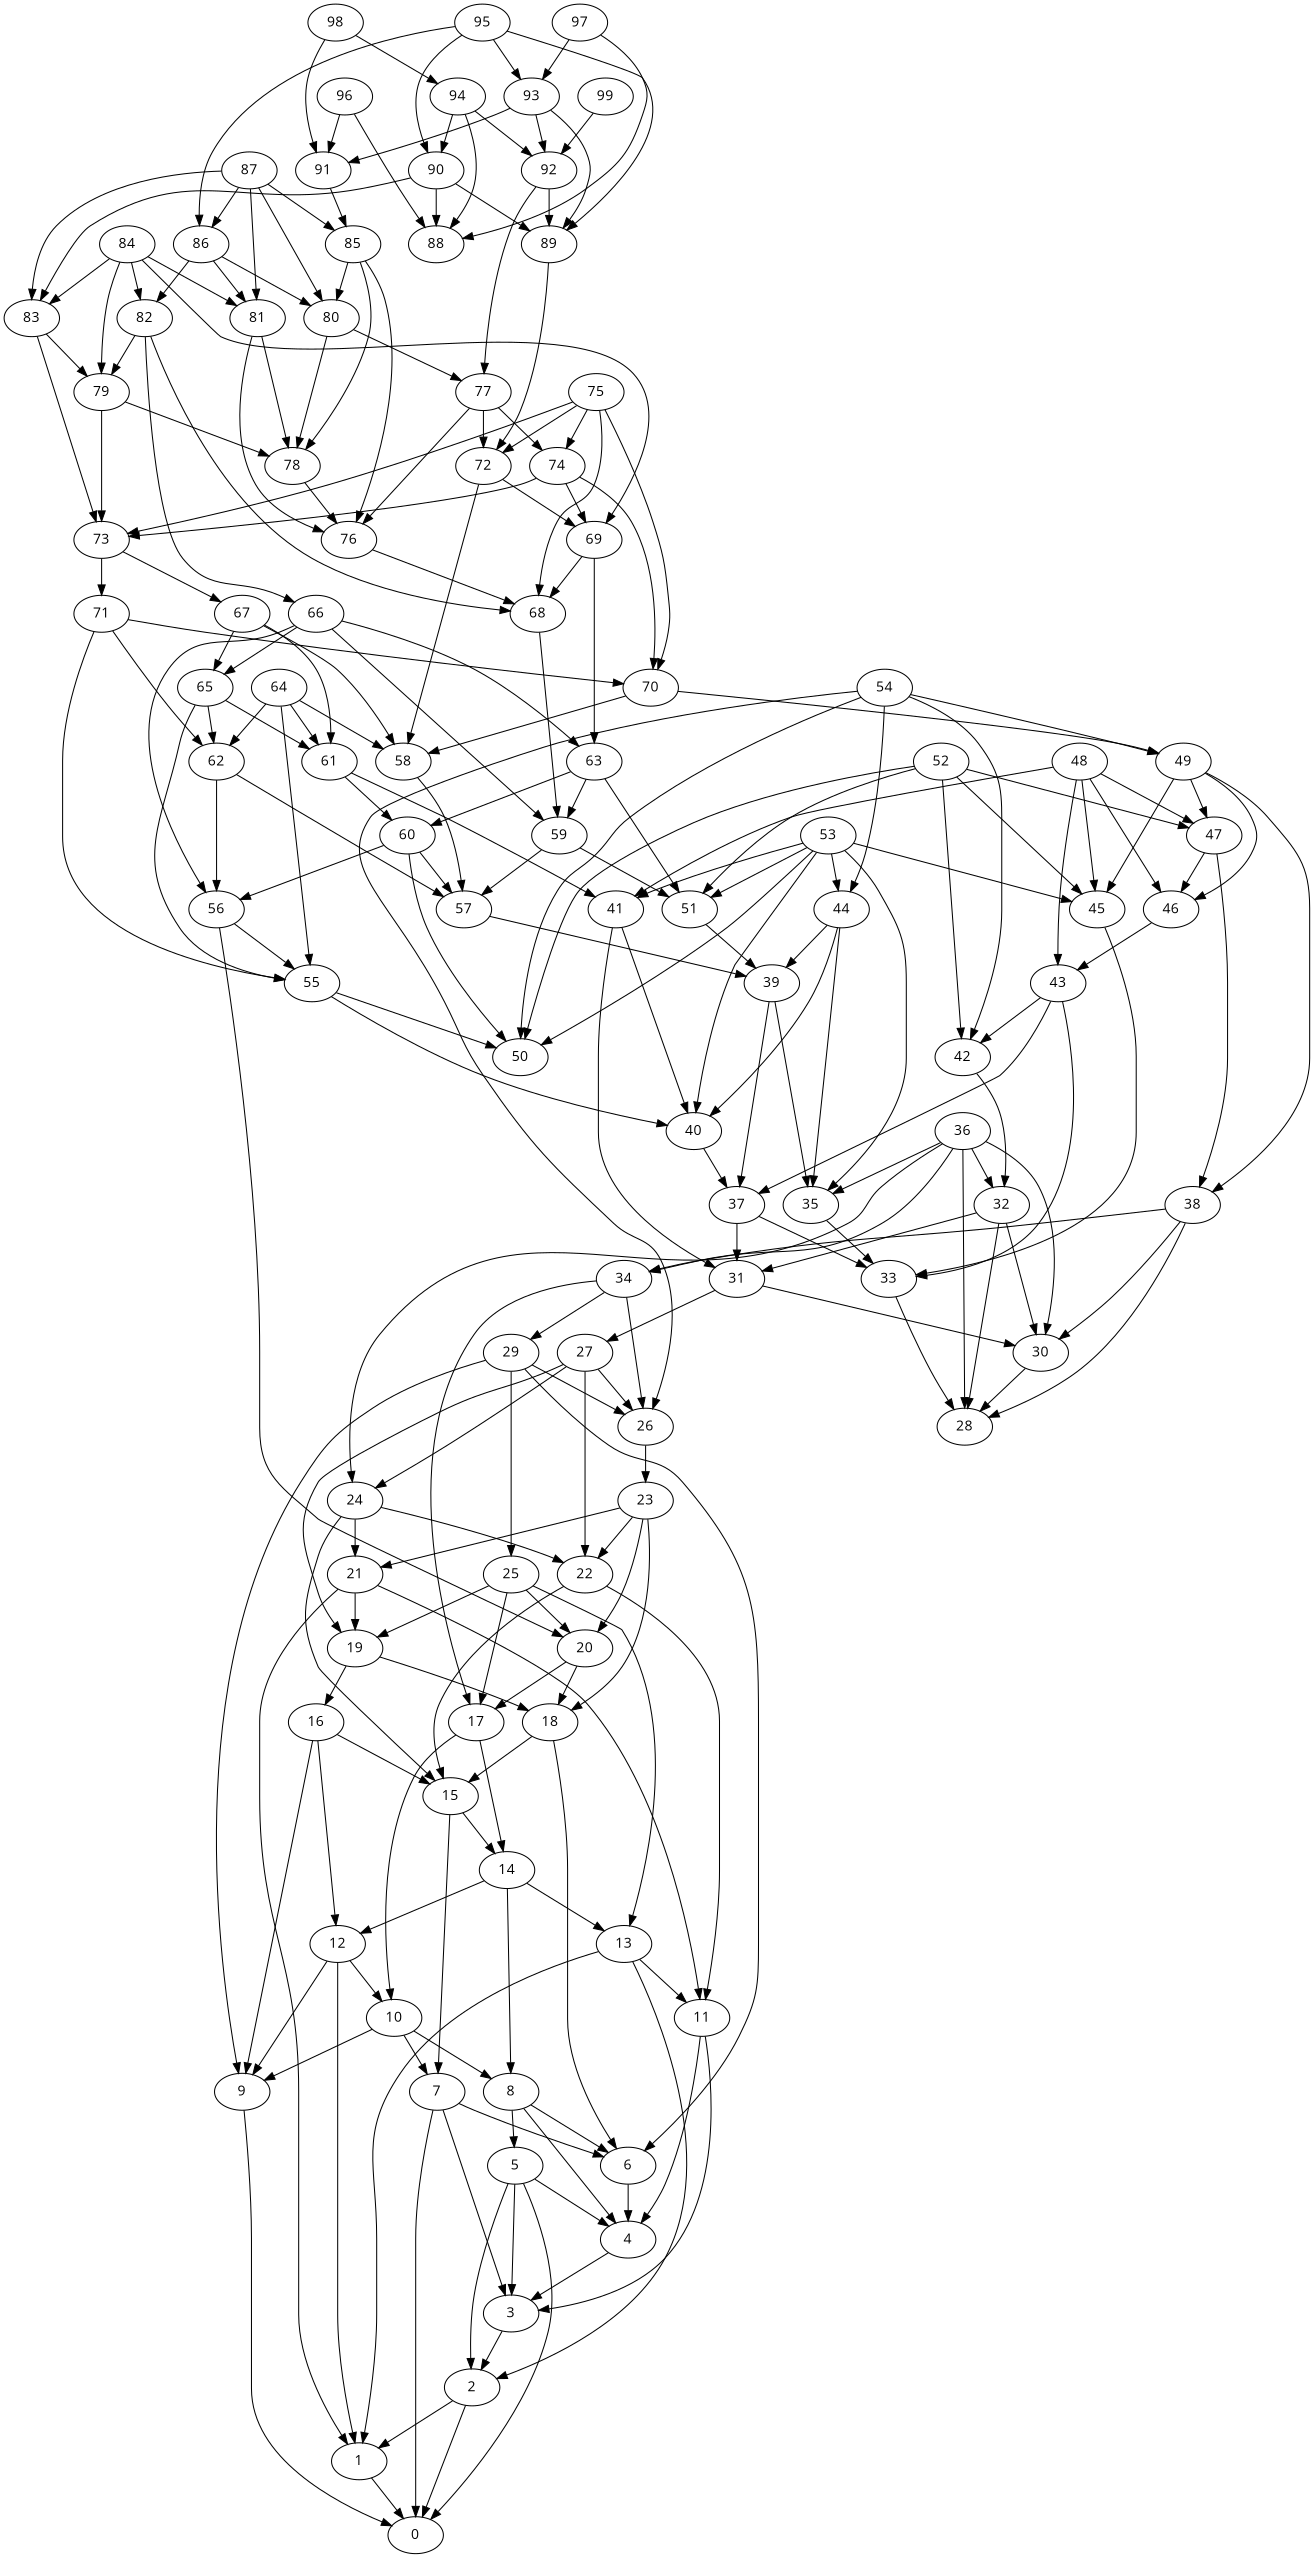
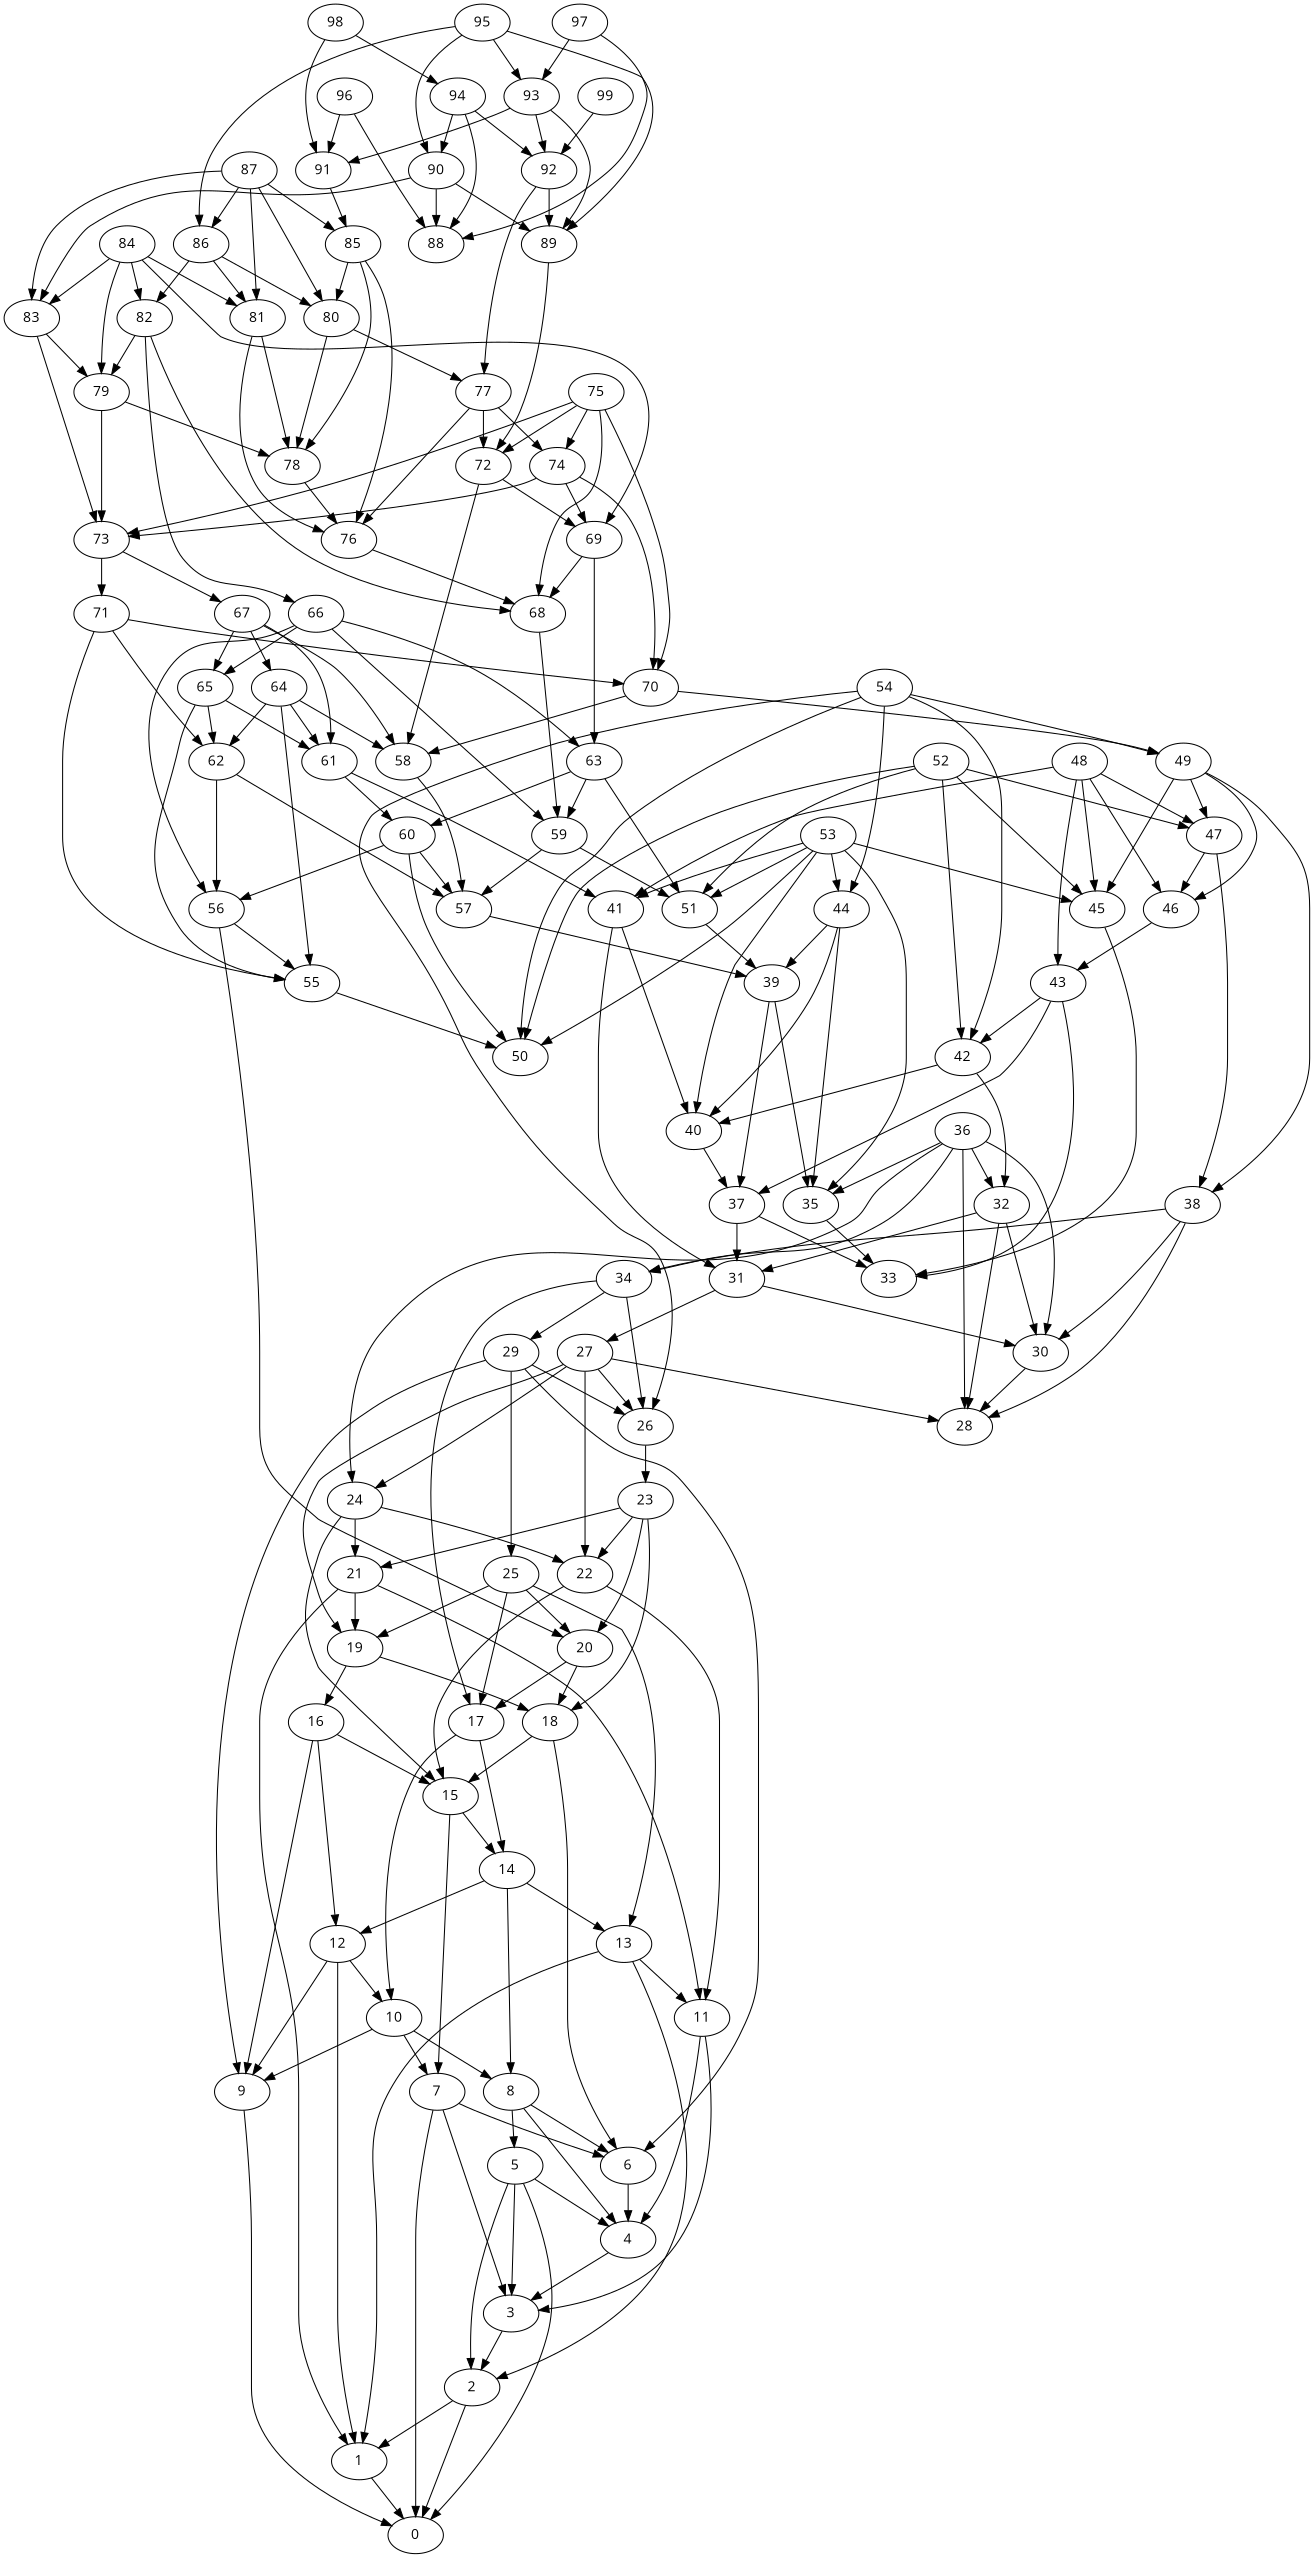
none -> (258, 646)
(496, 1080) -> (833, 1093)
(920, 1350) -> (770, 1389)
